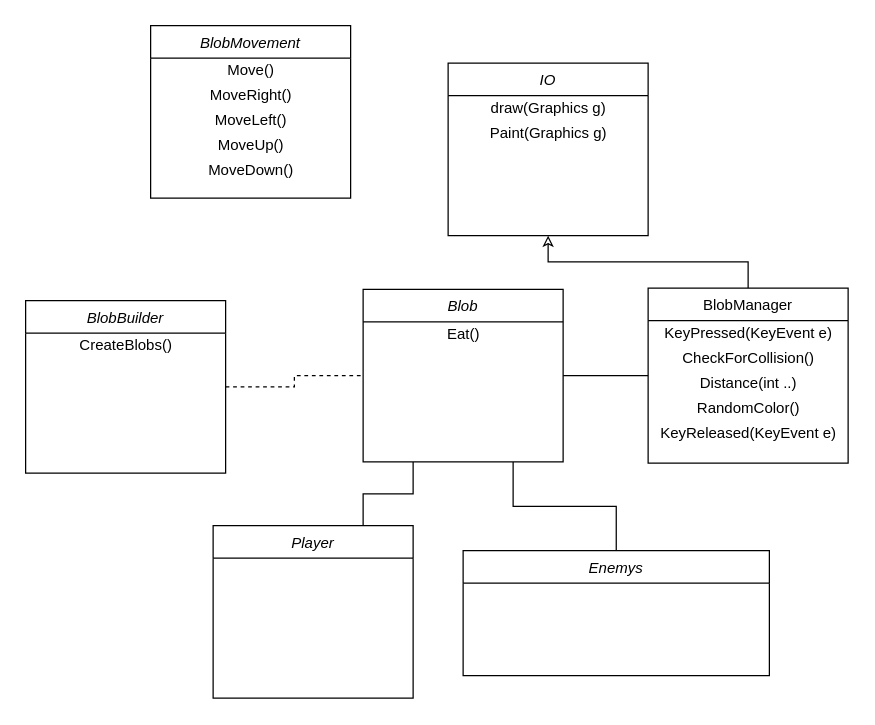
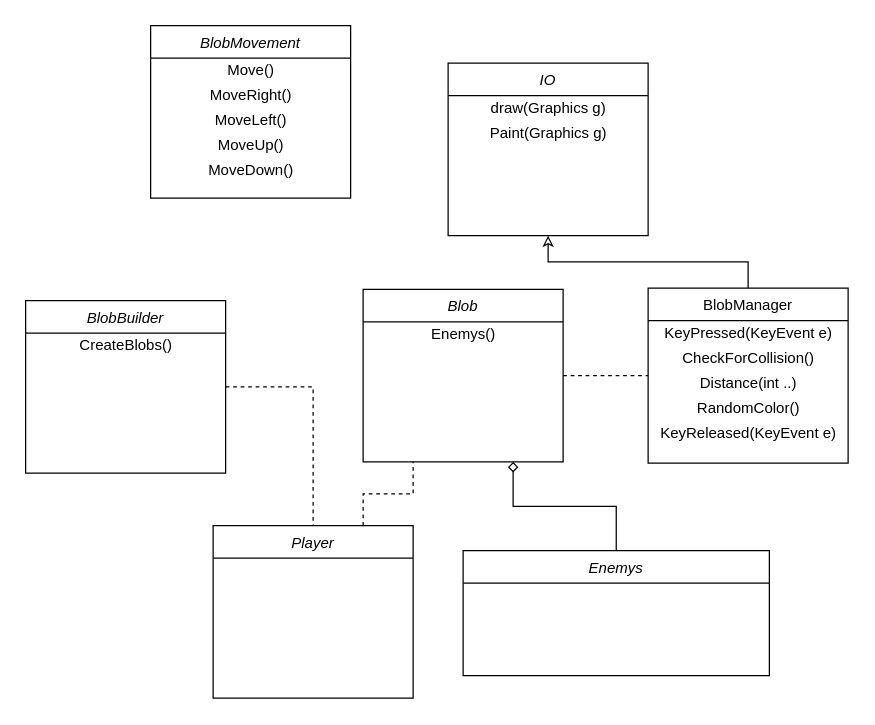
(464, 334) -> (464, 334)
(321, 376) -> (313, 443)
(605, 376) -> (605, 376)
(513, 468) -> (513, 472)
(388, 494) -> (388, 494)
